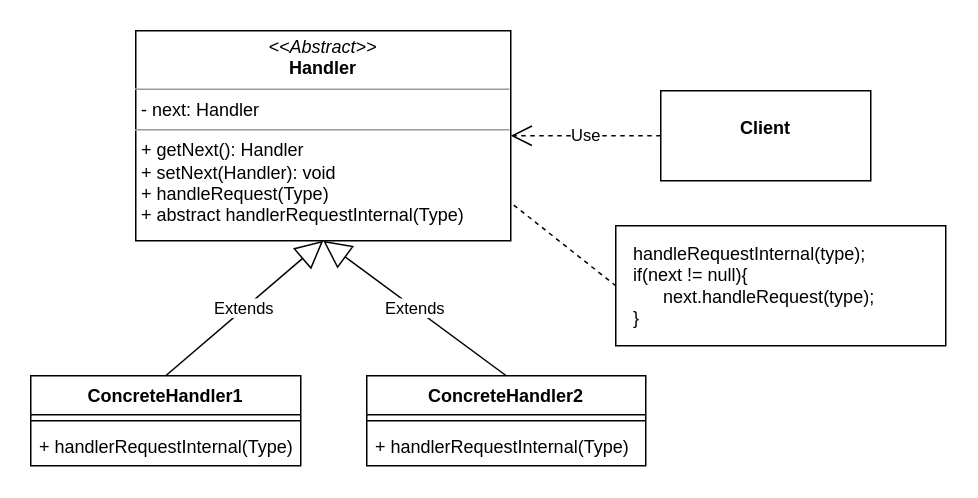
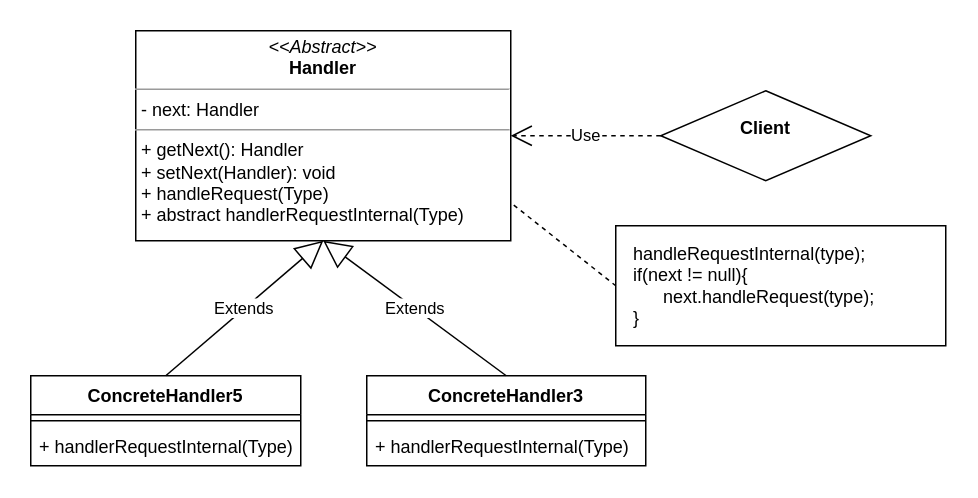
(766, 136) -> (766, 136)
(165, 396) -> (165, 396)
(506, 396) -> (506, 396)
